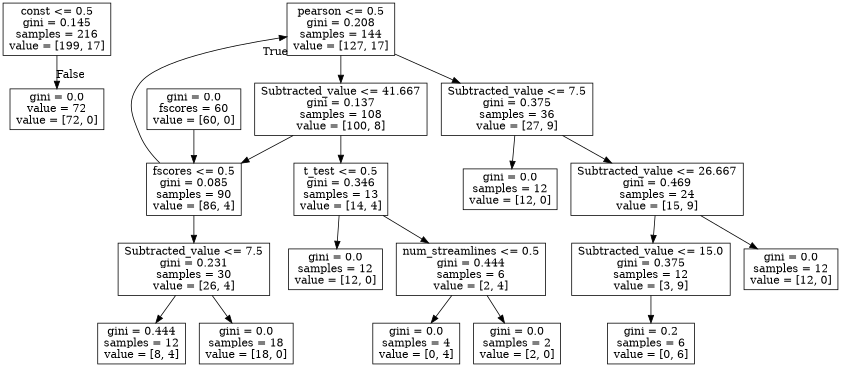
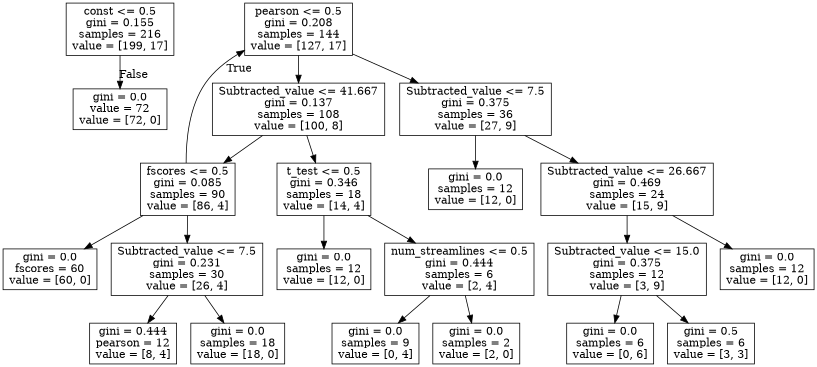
(57, 29) -> (120, 29)
(194, 143) -> (117, 230)
(341, 189) -> (324, 189)
(142, 344) -> (133, 344)
(416, 344) -> (375, 344)
(651, 344) -> (610, 344)
none -> (711, 344)
